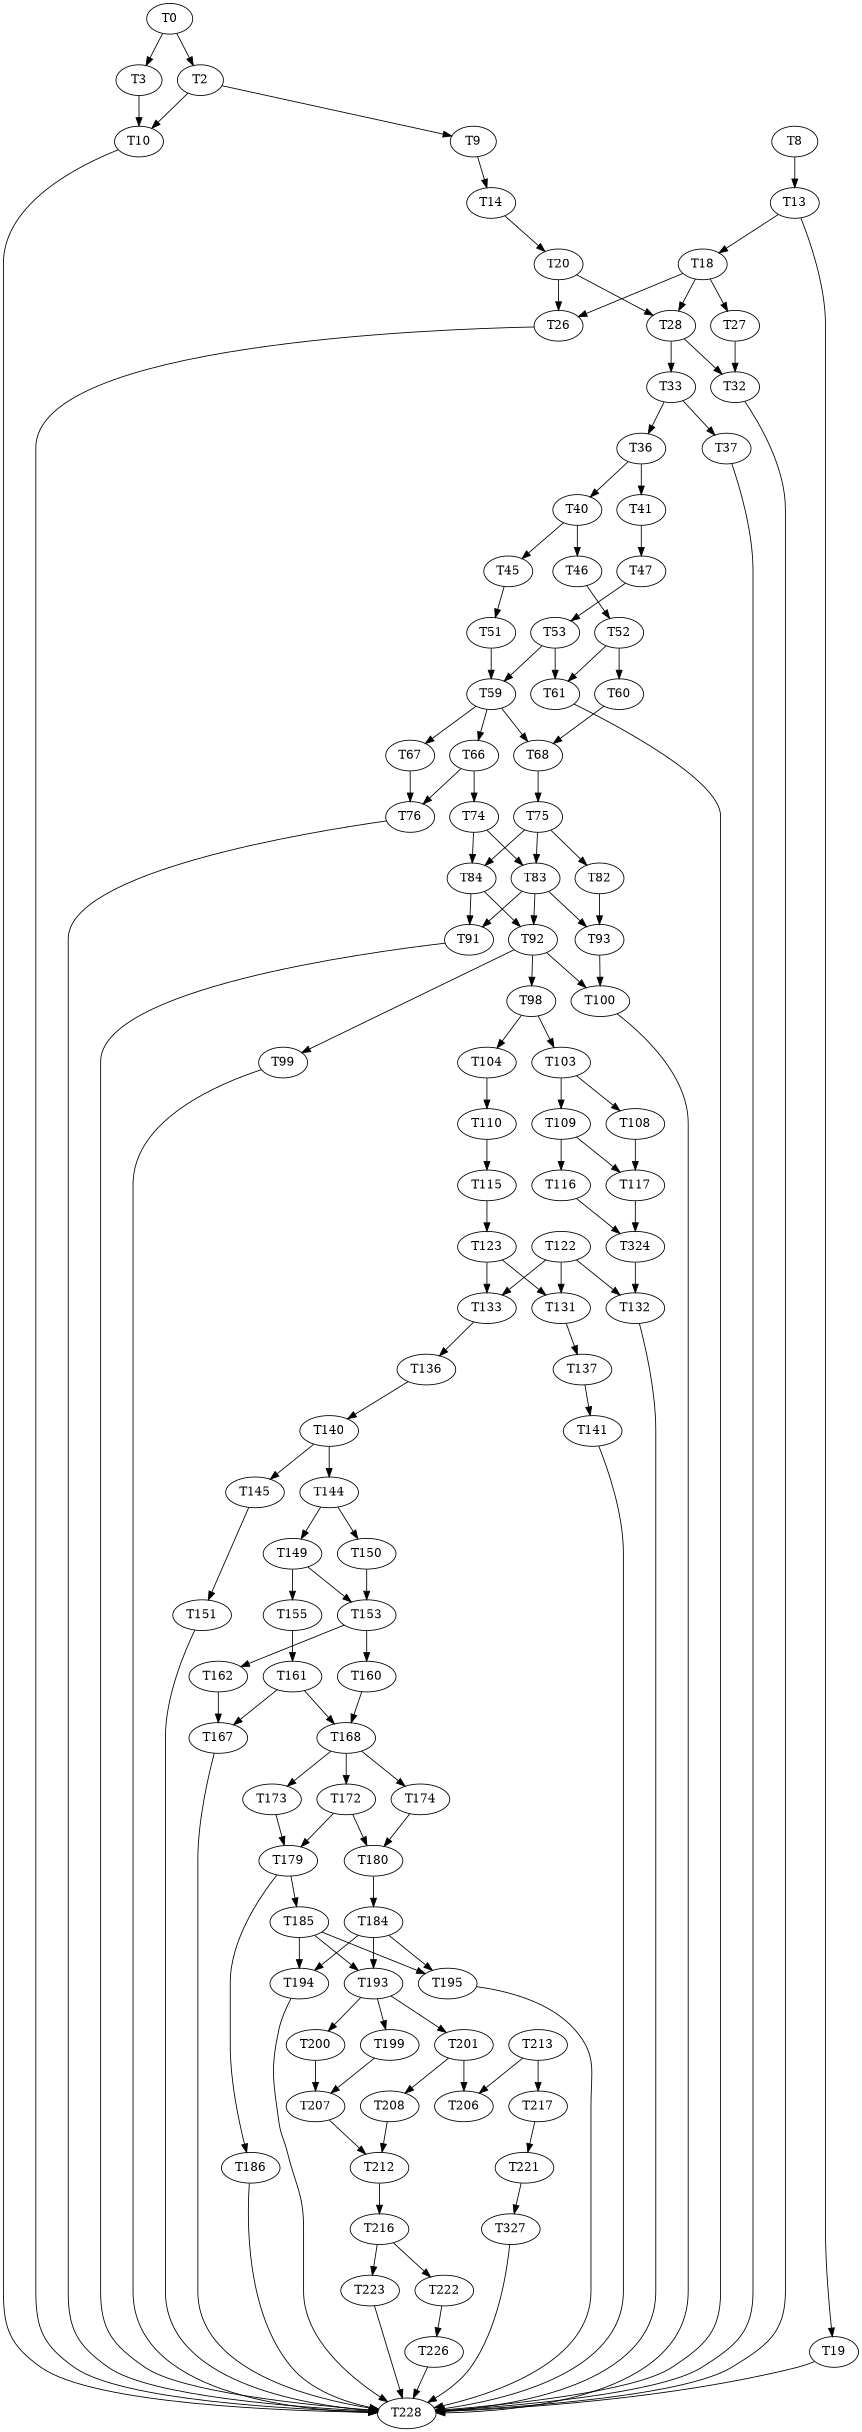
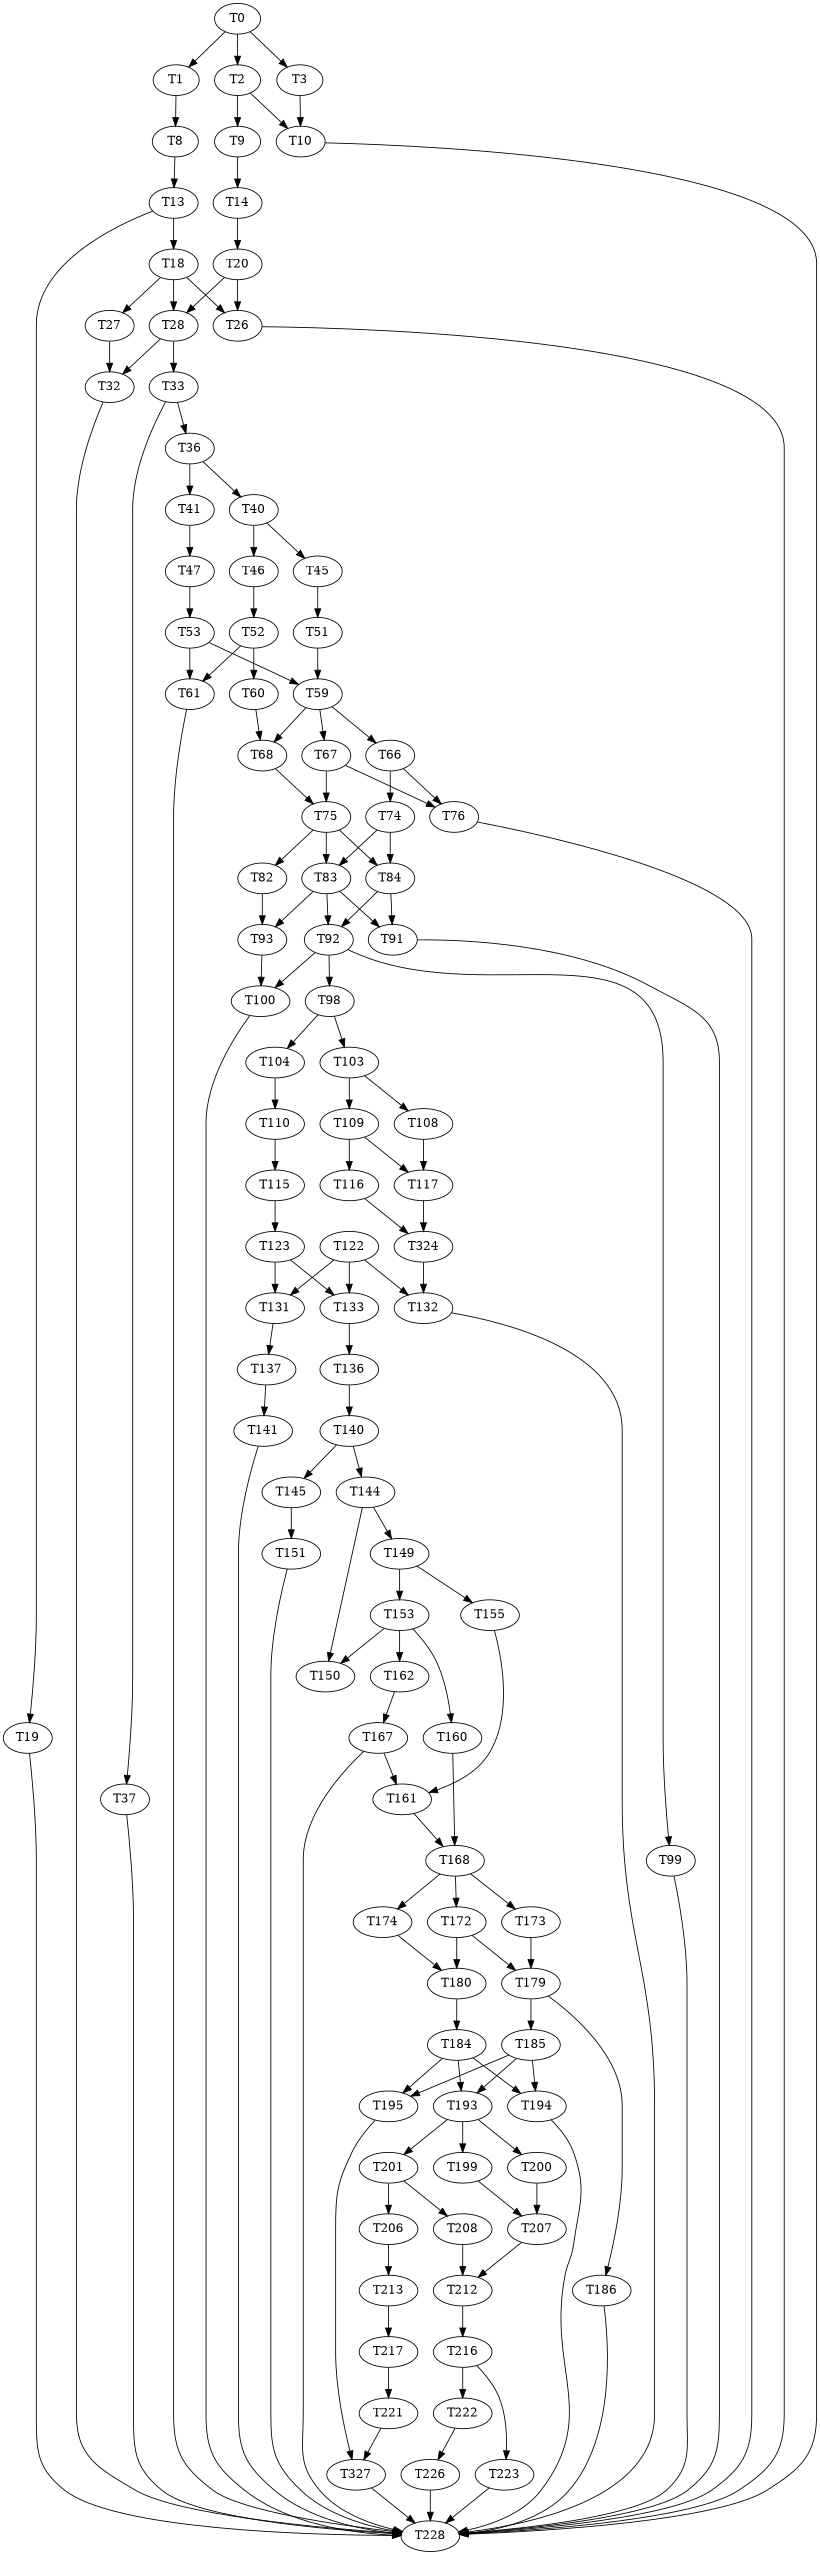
none -> (176, 80)
none -> (326, 782)
(367, 1580) -> (366, 1643)
(259, 1704) -> (389, 1765)
(504, 2073) -> (389, 2256)
(591, 2204) -> (336, 2281)
